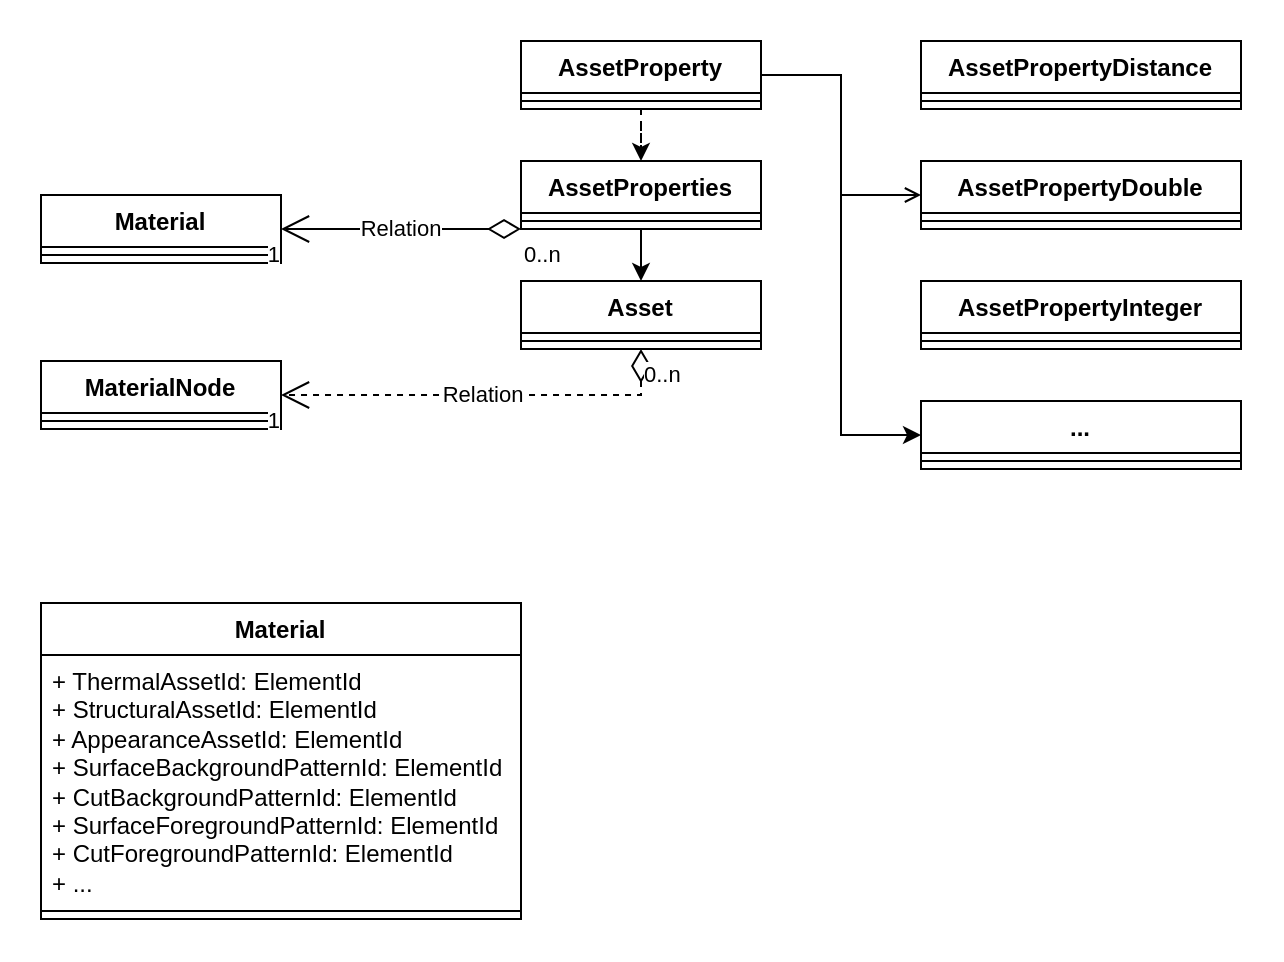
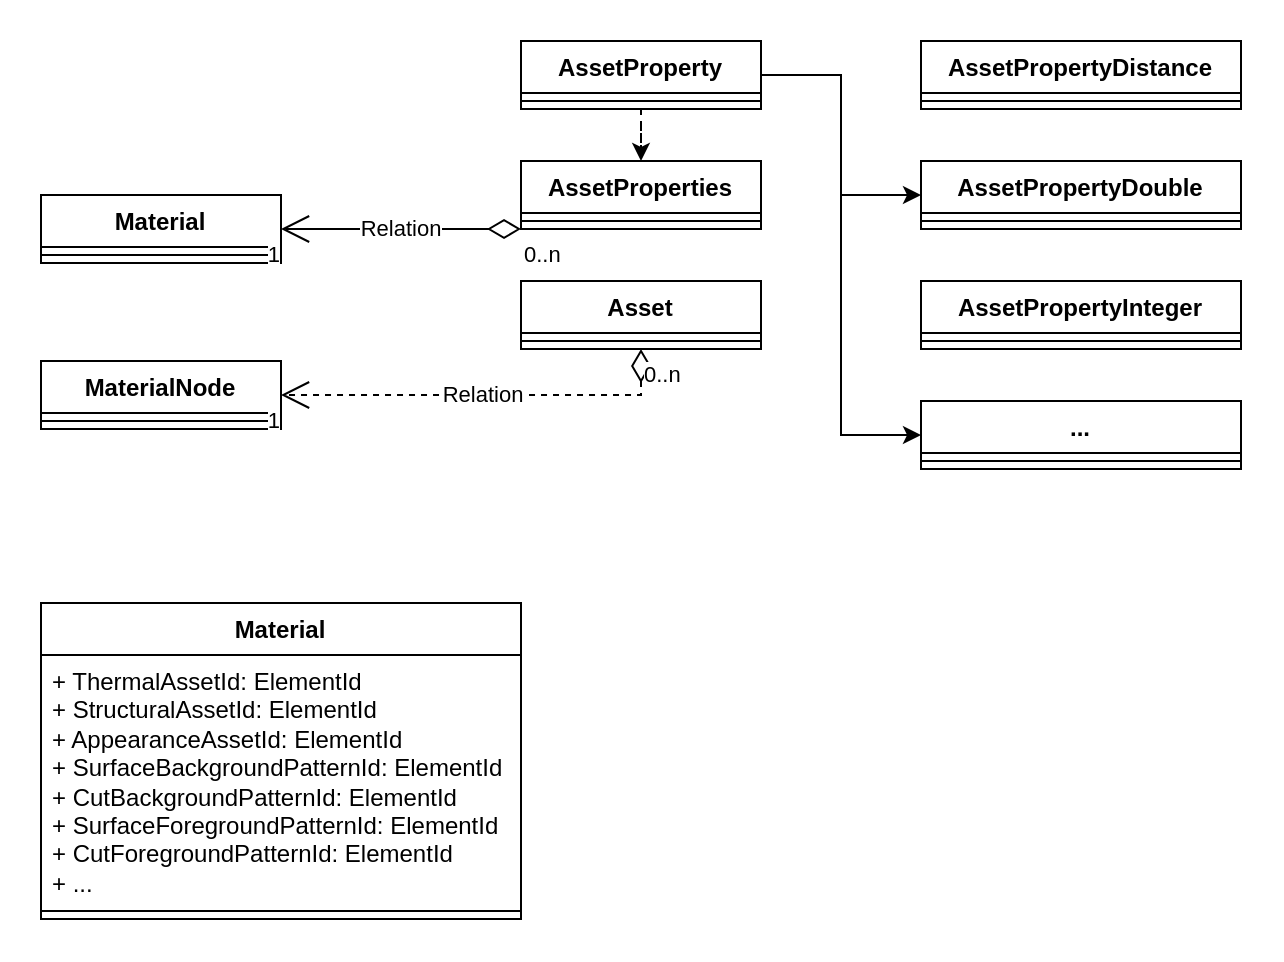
(908, 195) -> (906, 195)
(641, 260) -> none
